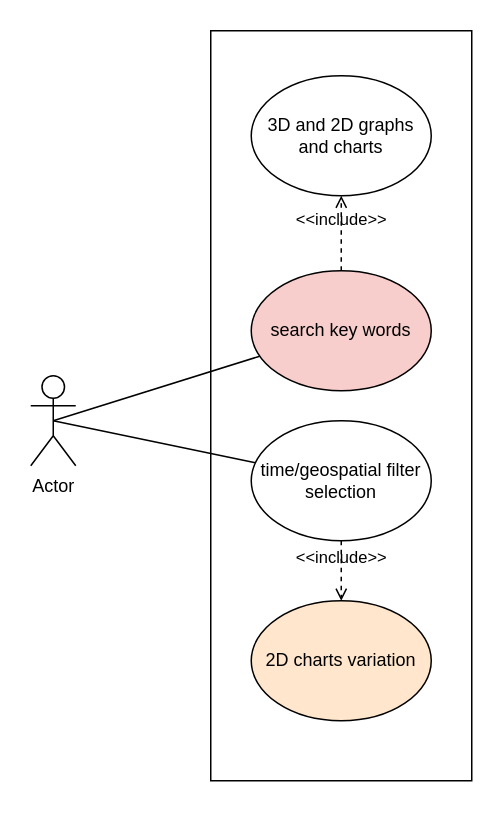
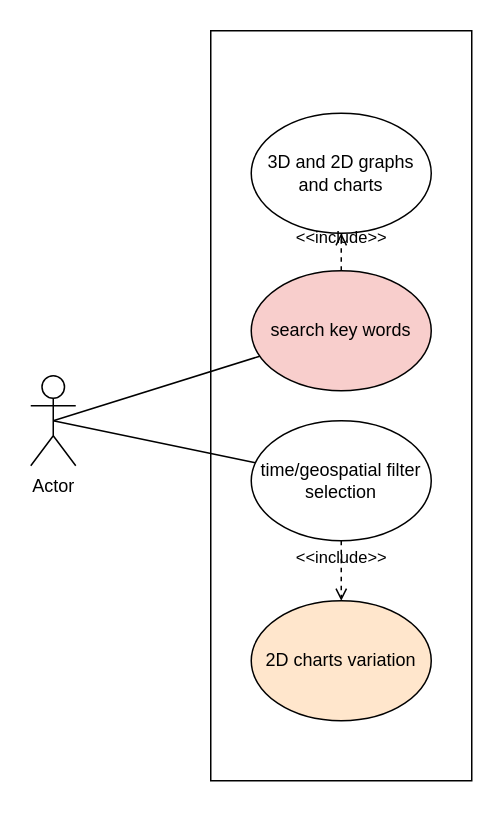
(341, 136) -> (341, 173)
